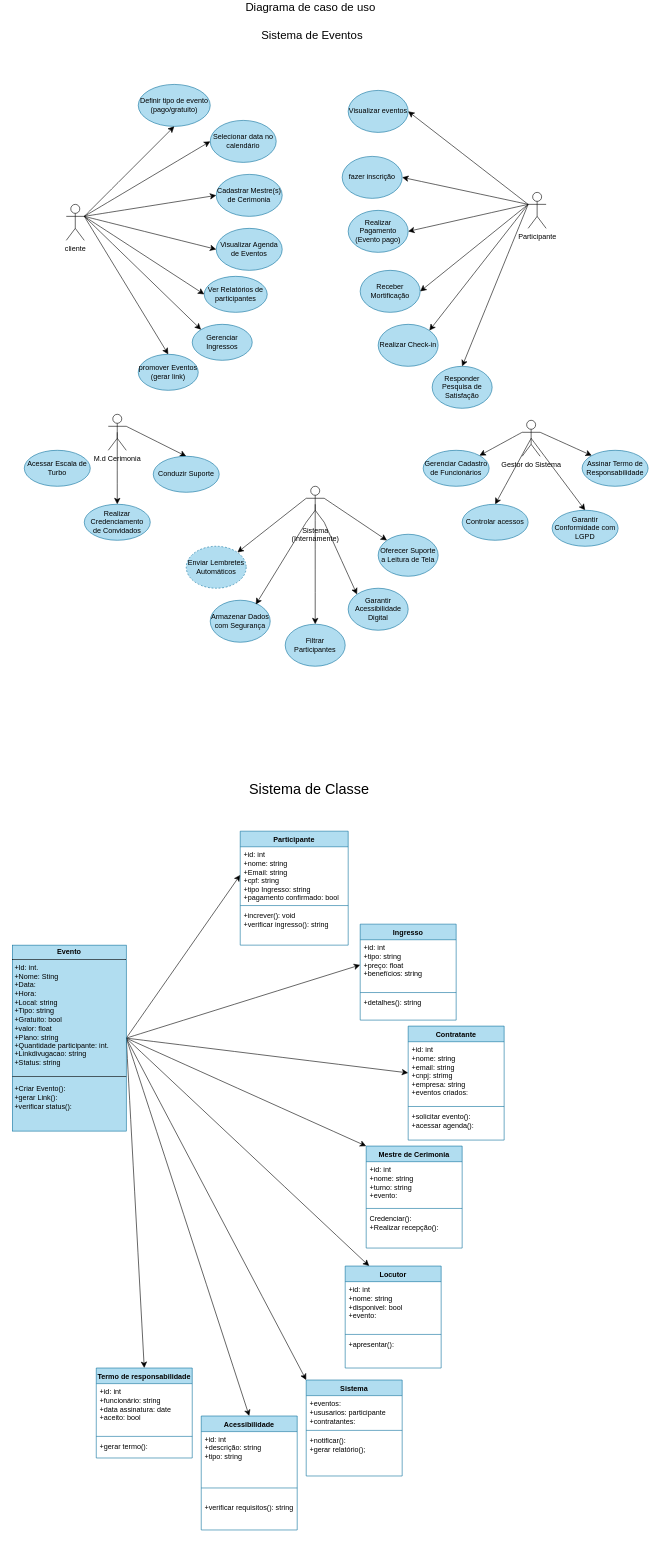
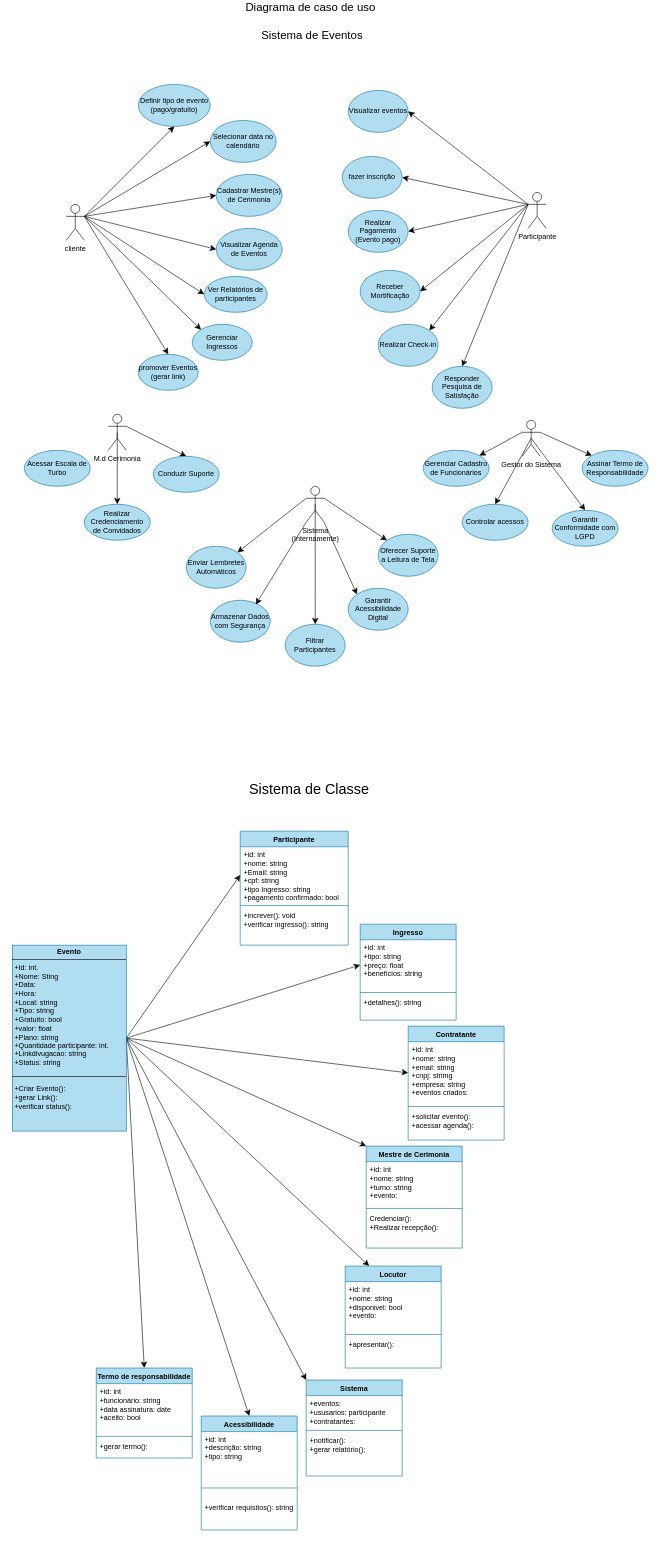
(216, 567) -> (216, 567)
